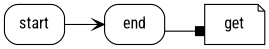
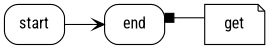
(179, 31) -> (190, 18)
